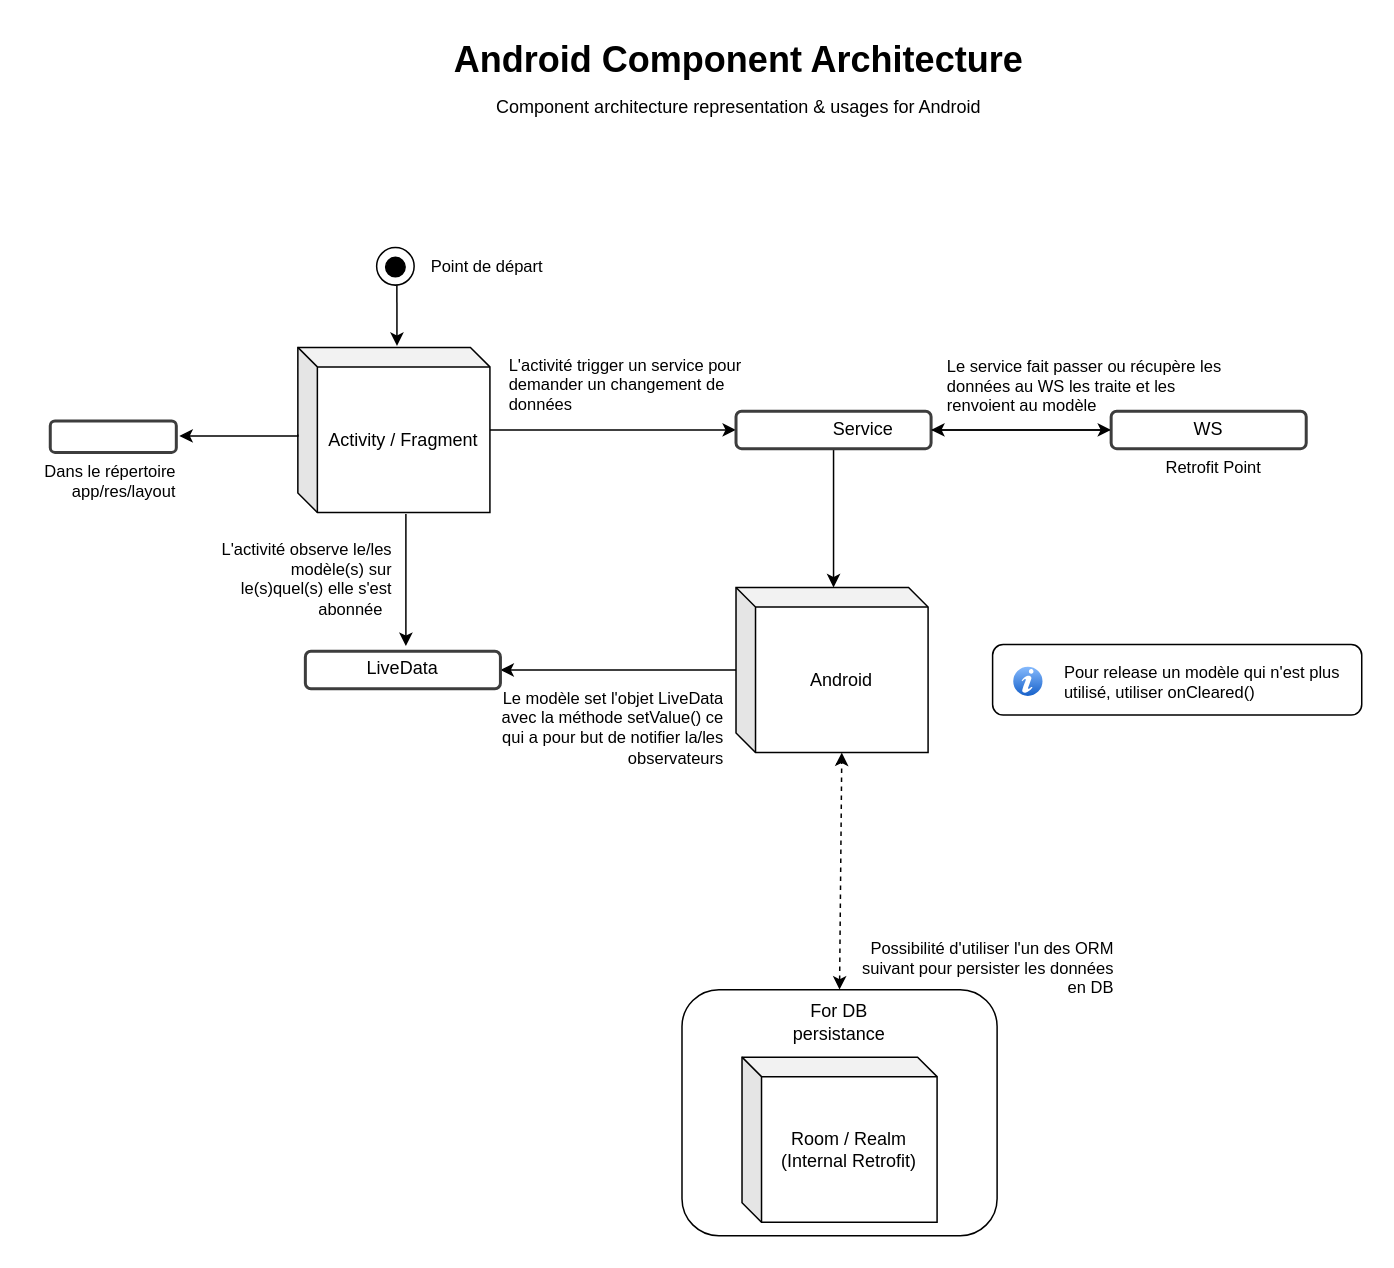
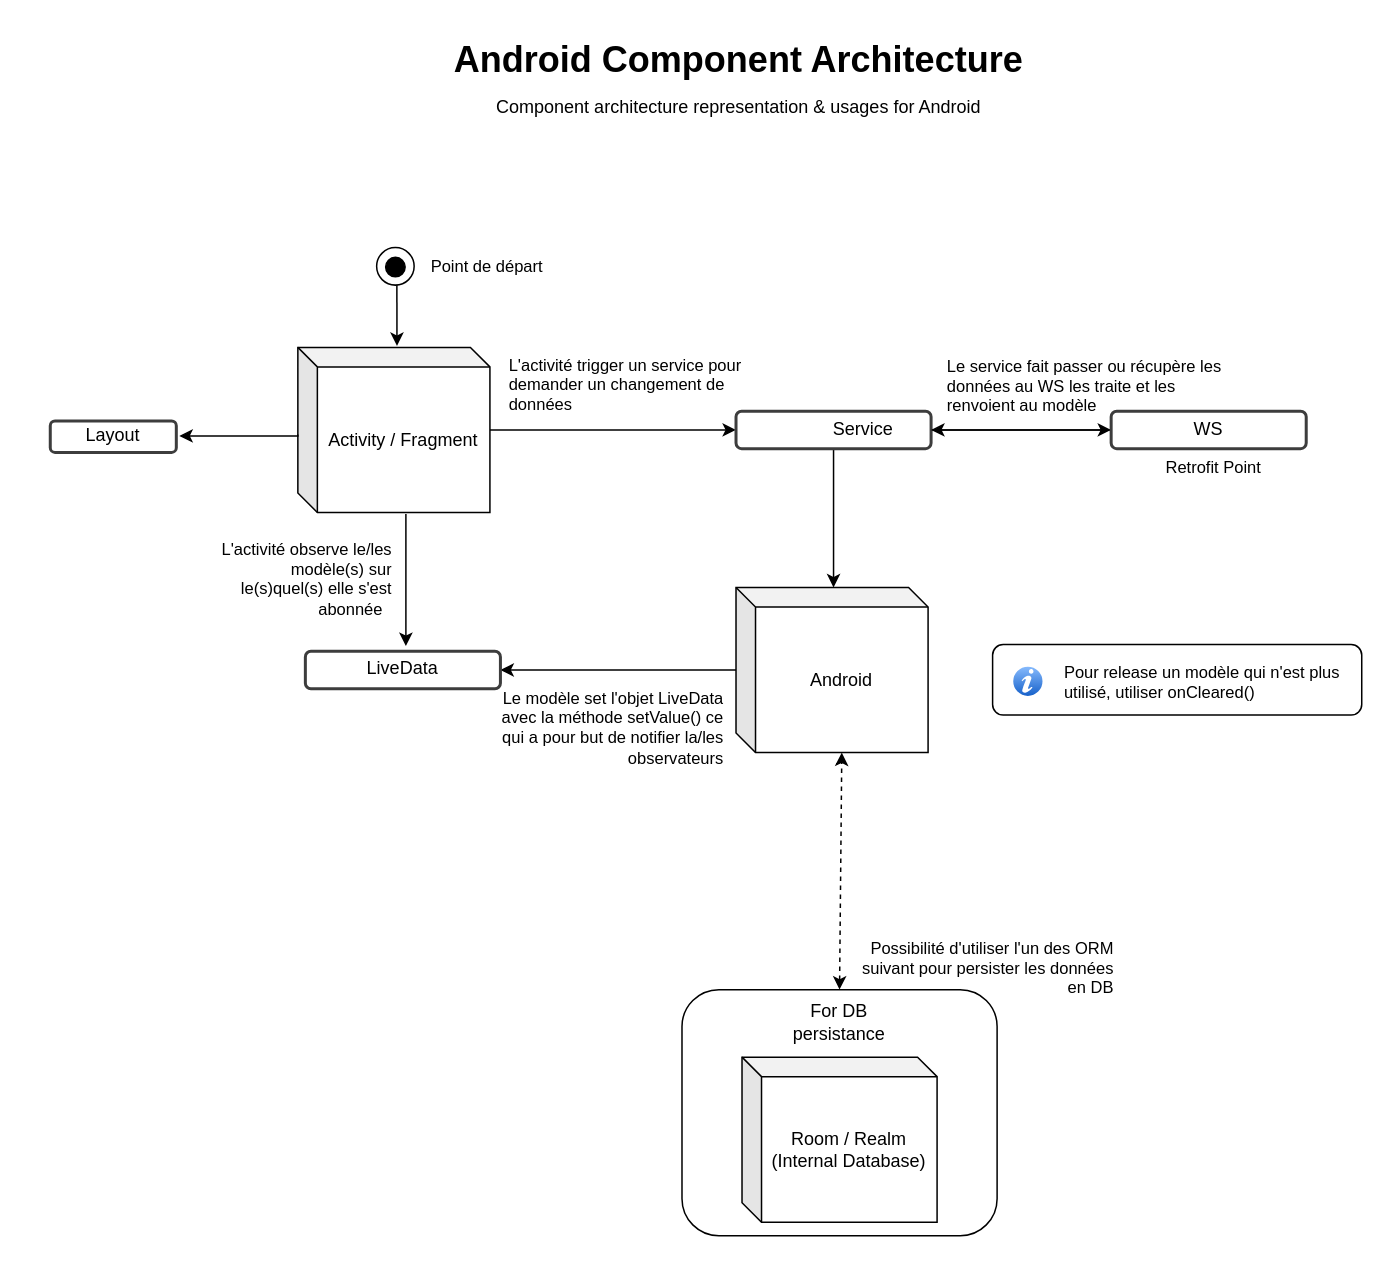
none -> (113, 436)
(107, 482) -> none
(849, 1150) -> (849, 1150)
